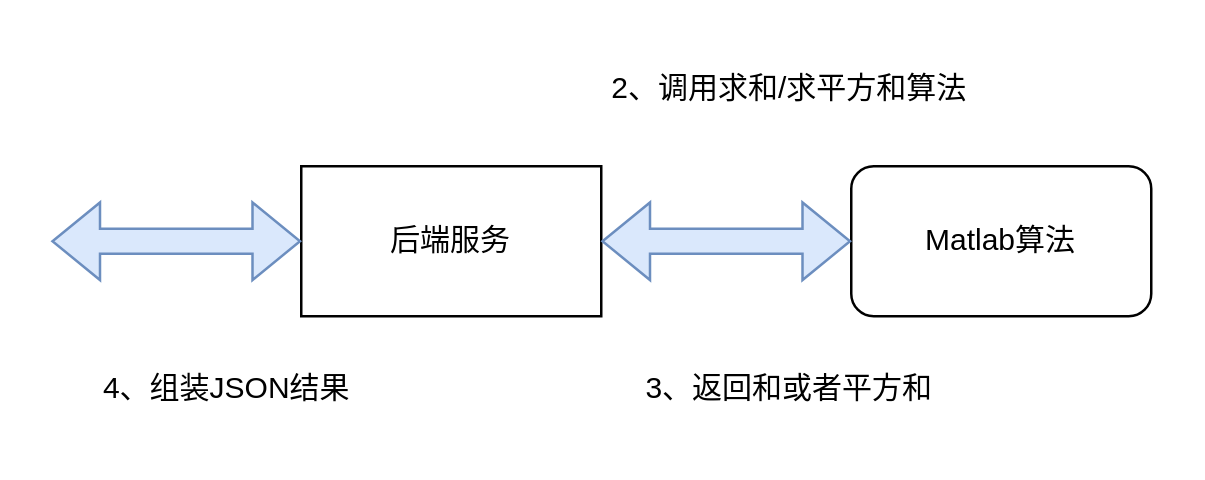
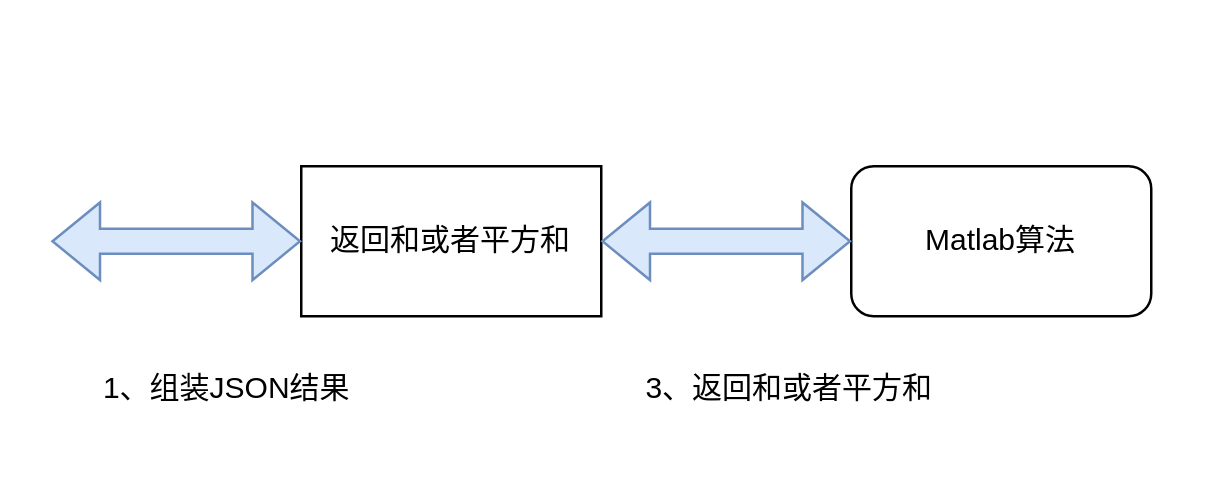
(789, 89) -> none
(451, 241) -> (451, 241)
(228, 389) -> (228, 389)
